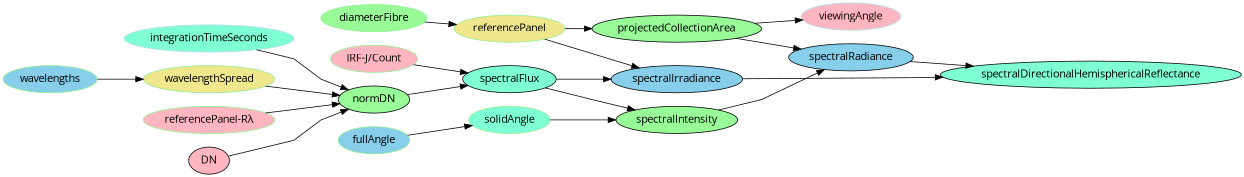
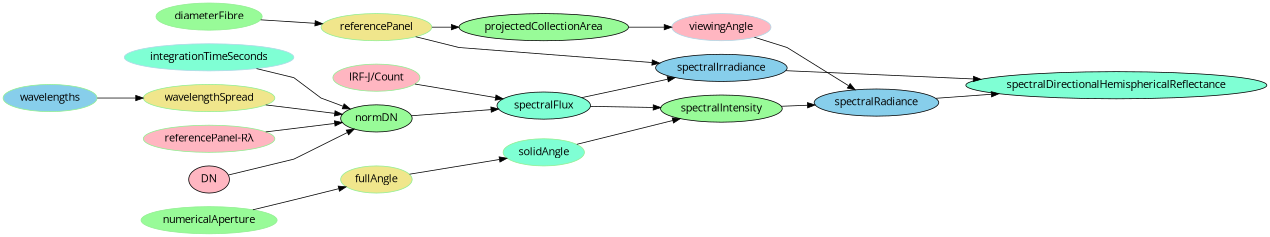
(765, 43) -> (803, 58)
(374, 140) -> (376, 179)
none -> (209, 220)
